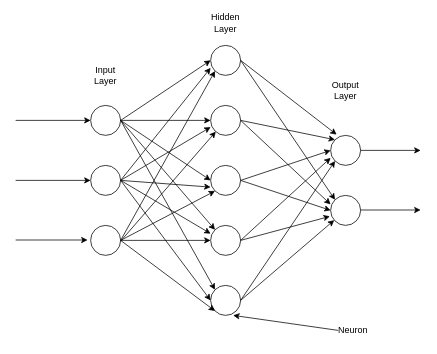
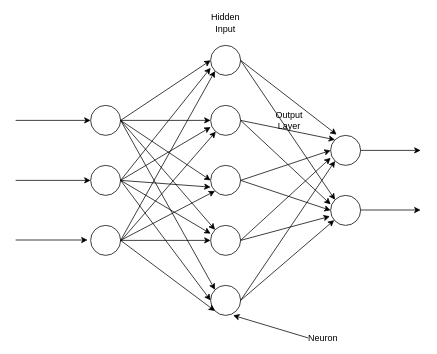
(225, 23) -> (225, 23)
(105, 75) -> none
(345, 90) -> (289, 120)
(353, 330) -> (323, 338)
